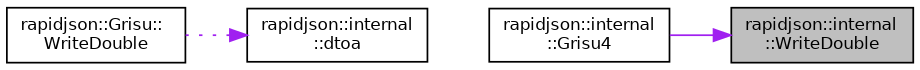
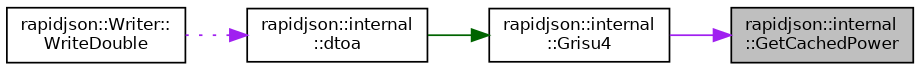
(96, 35) -> (96, 35)
none -> (450, 35)
(822, 35) -> (822, 35)
